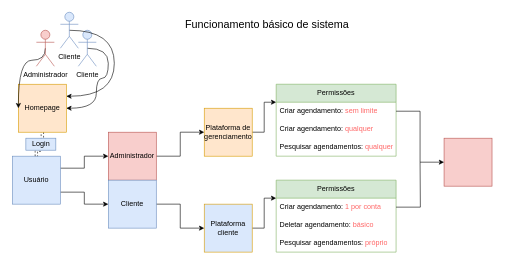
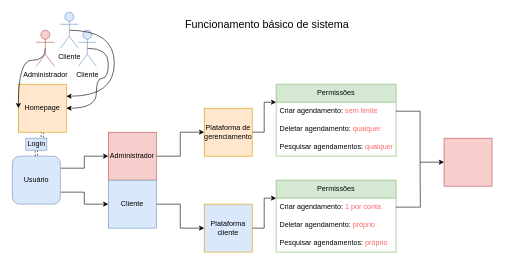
(330, 129) -> (334, 129)
(41, 144) -> (36, 144)
(36, 180) -> (36, 180)
(330, 225) -> (332, 225)
